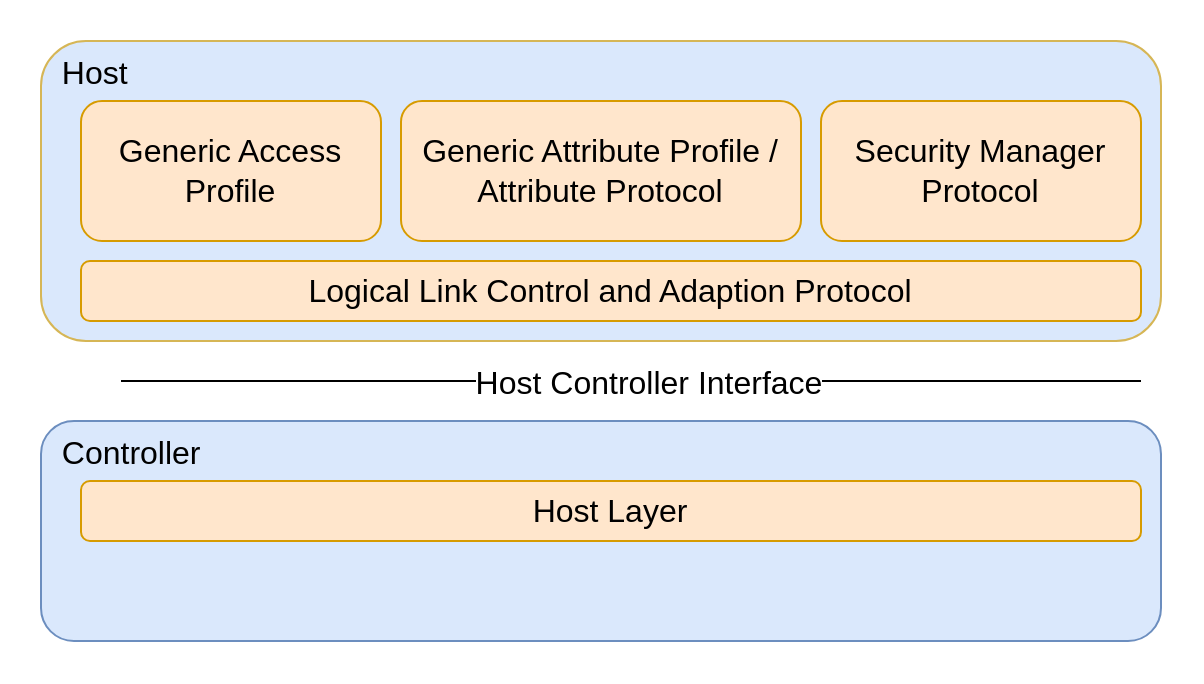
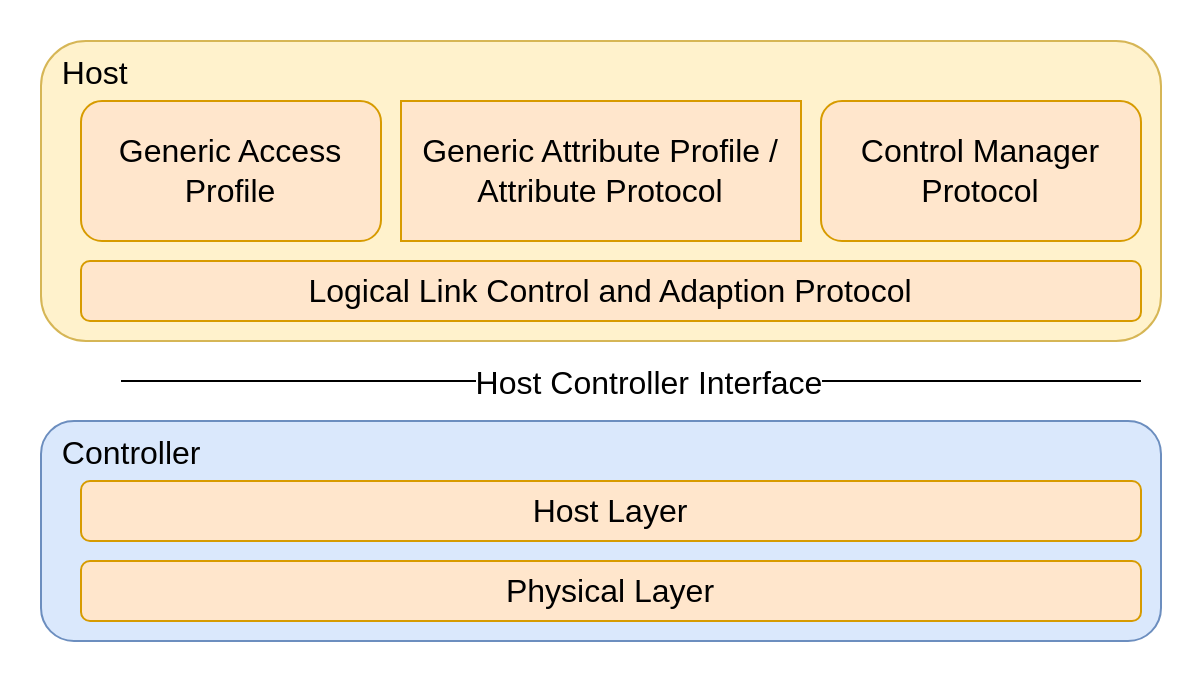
(72, 69) -> (72, 69)
(601, 171) -> (601, 171)
(981, 171) -> (981, 171)
none -> (611, 591)
